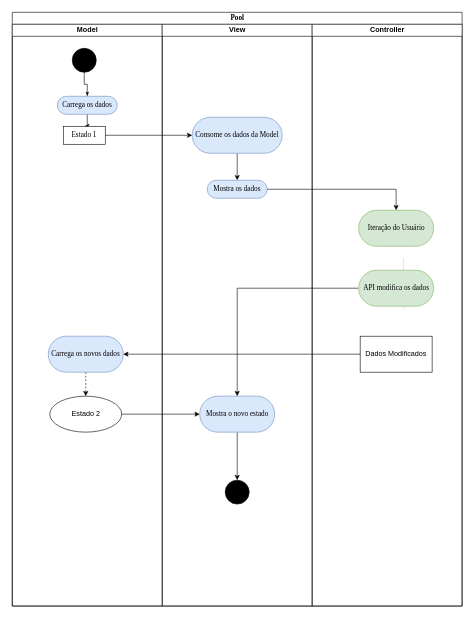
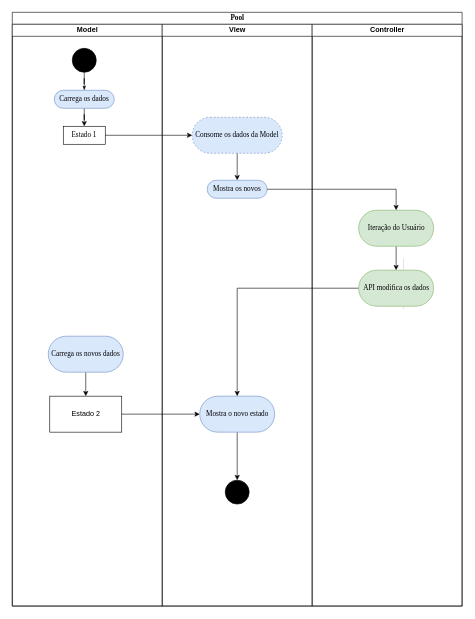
(87, 105) -> (84, 99)
(237, 135) -> (237, 135)
(237, 189) -> (237, 189)
none -> (396, 264)
(128, 354) -> none
(396, 354) -> none
(86, 381) -> (86, 381)
(86, 414) -> (86, 414)
